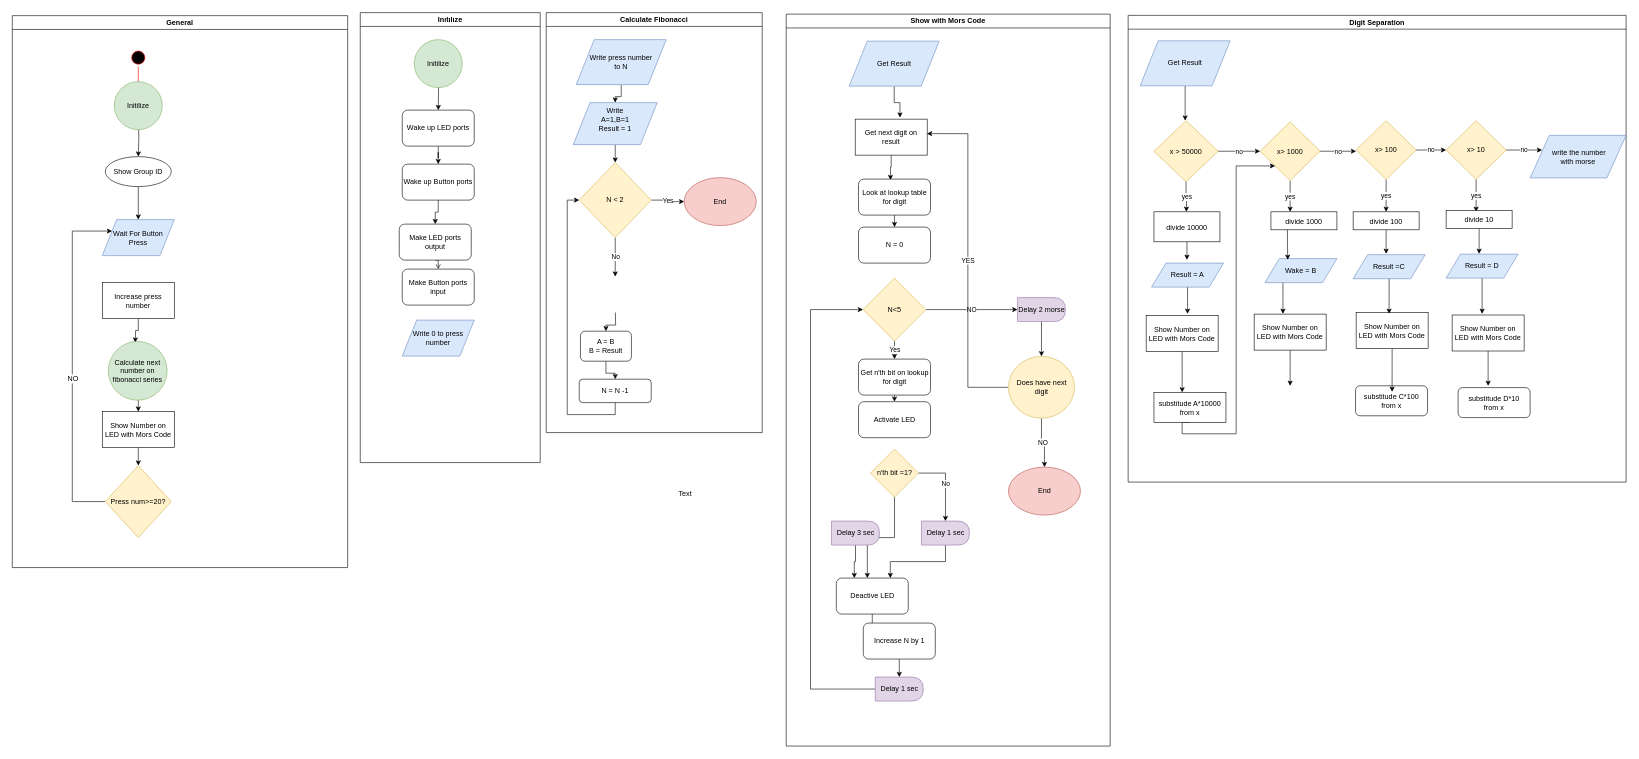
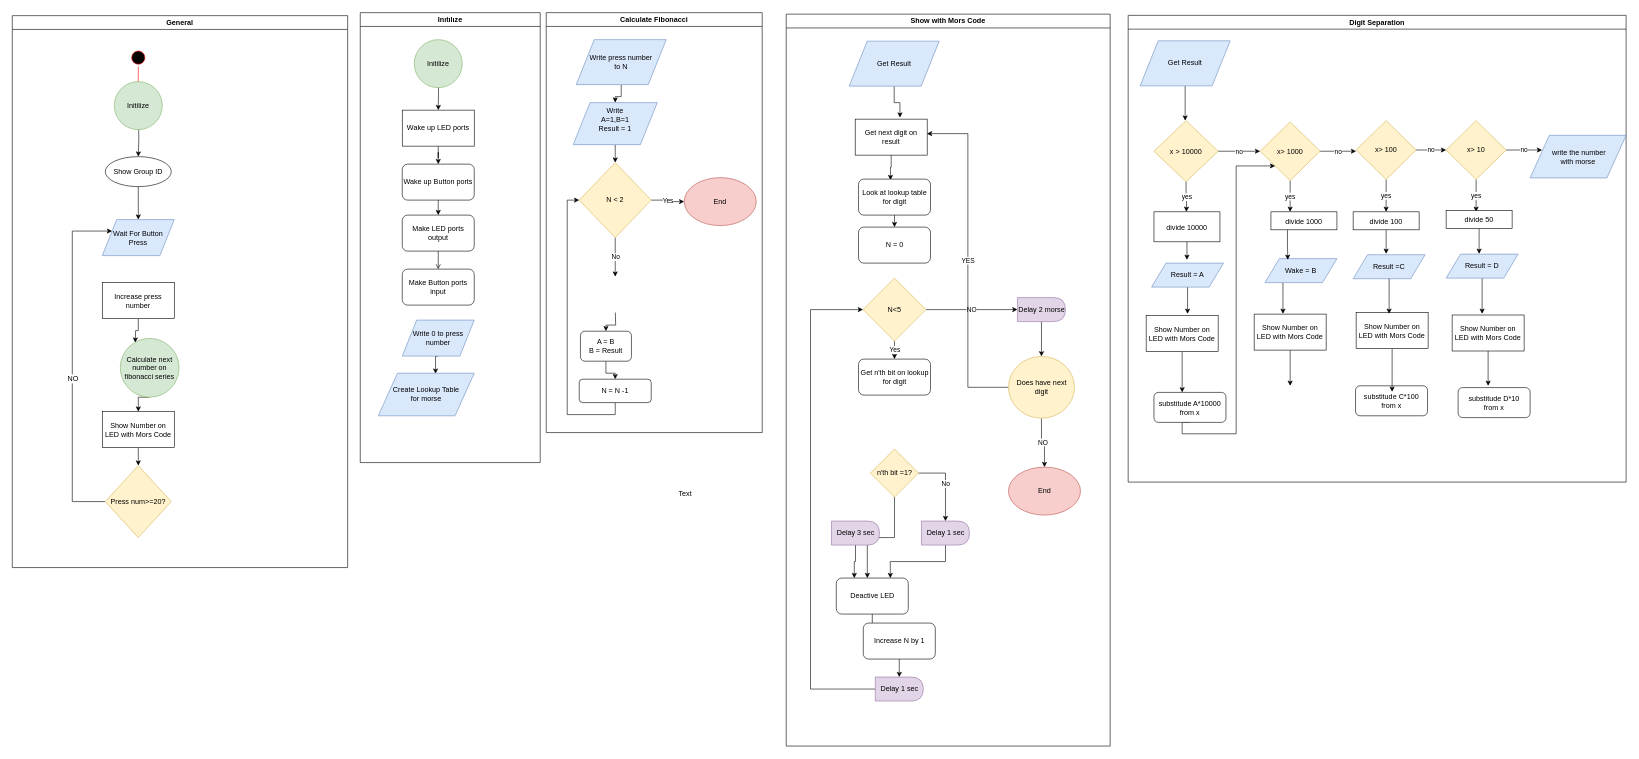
(438, 128) -> (438, 128)
(1186, 152) -> (1186, 152)
(1479, 220) -> (1479, 220)
(435, 242) -> (438, 233)
none -> (436, 362)
(138, 371) -> (150, 368)
none -> (426, 395)
(895, 396) -> none
(1190, 407) -> (1190, 407)
(895, 420) -> none
